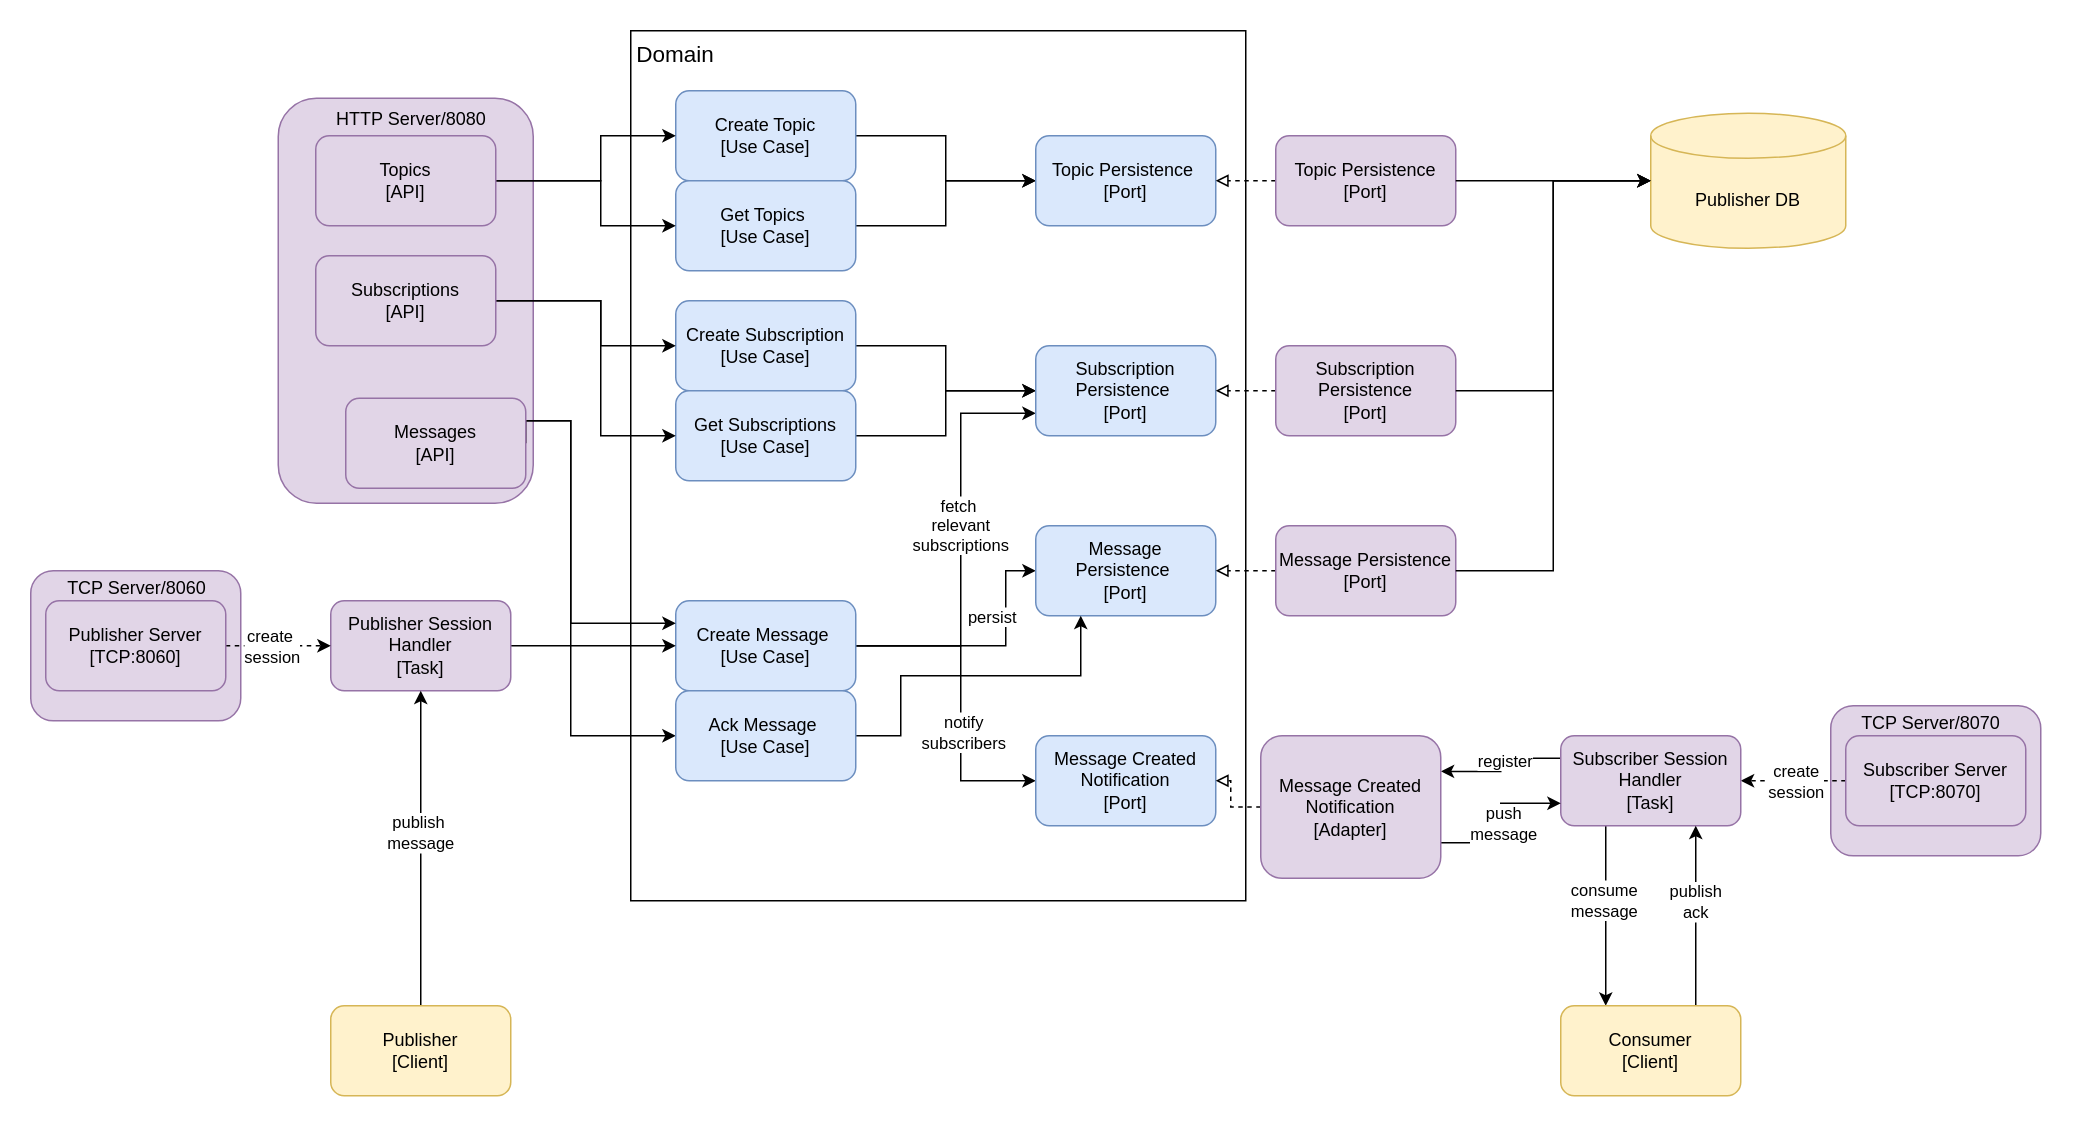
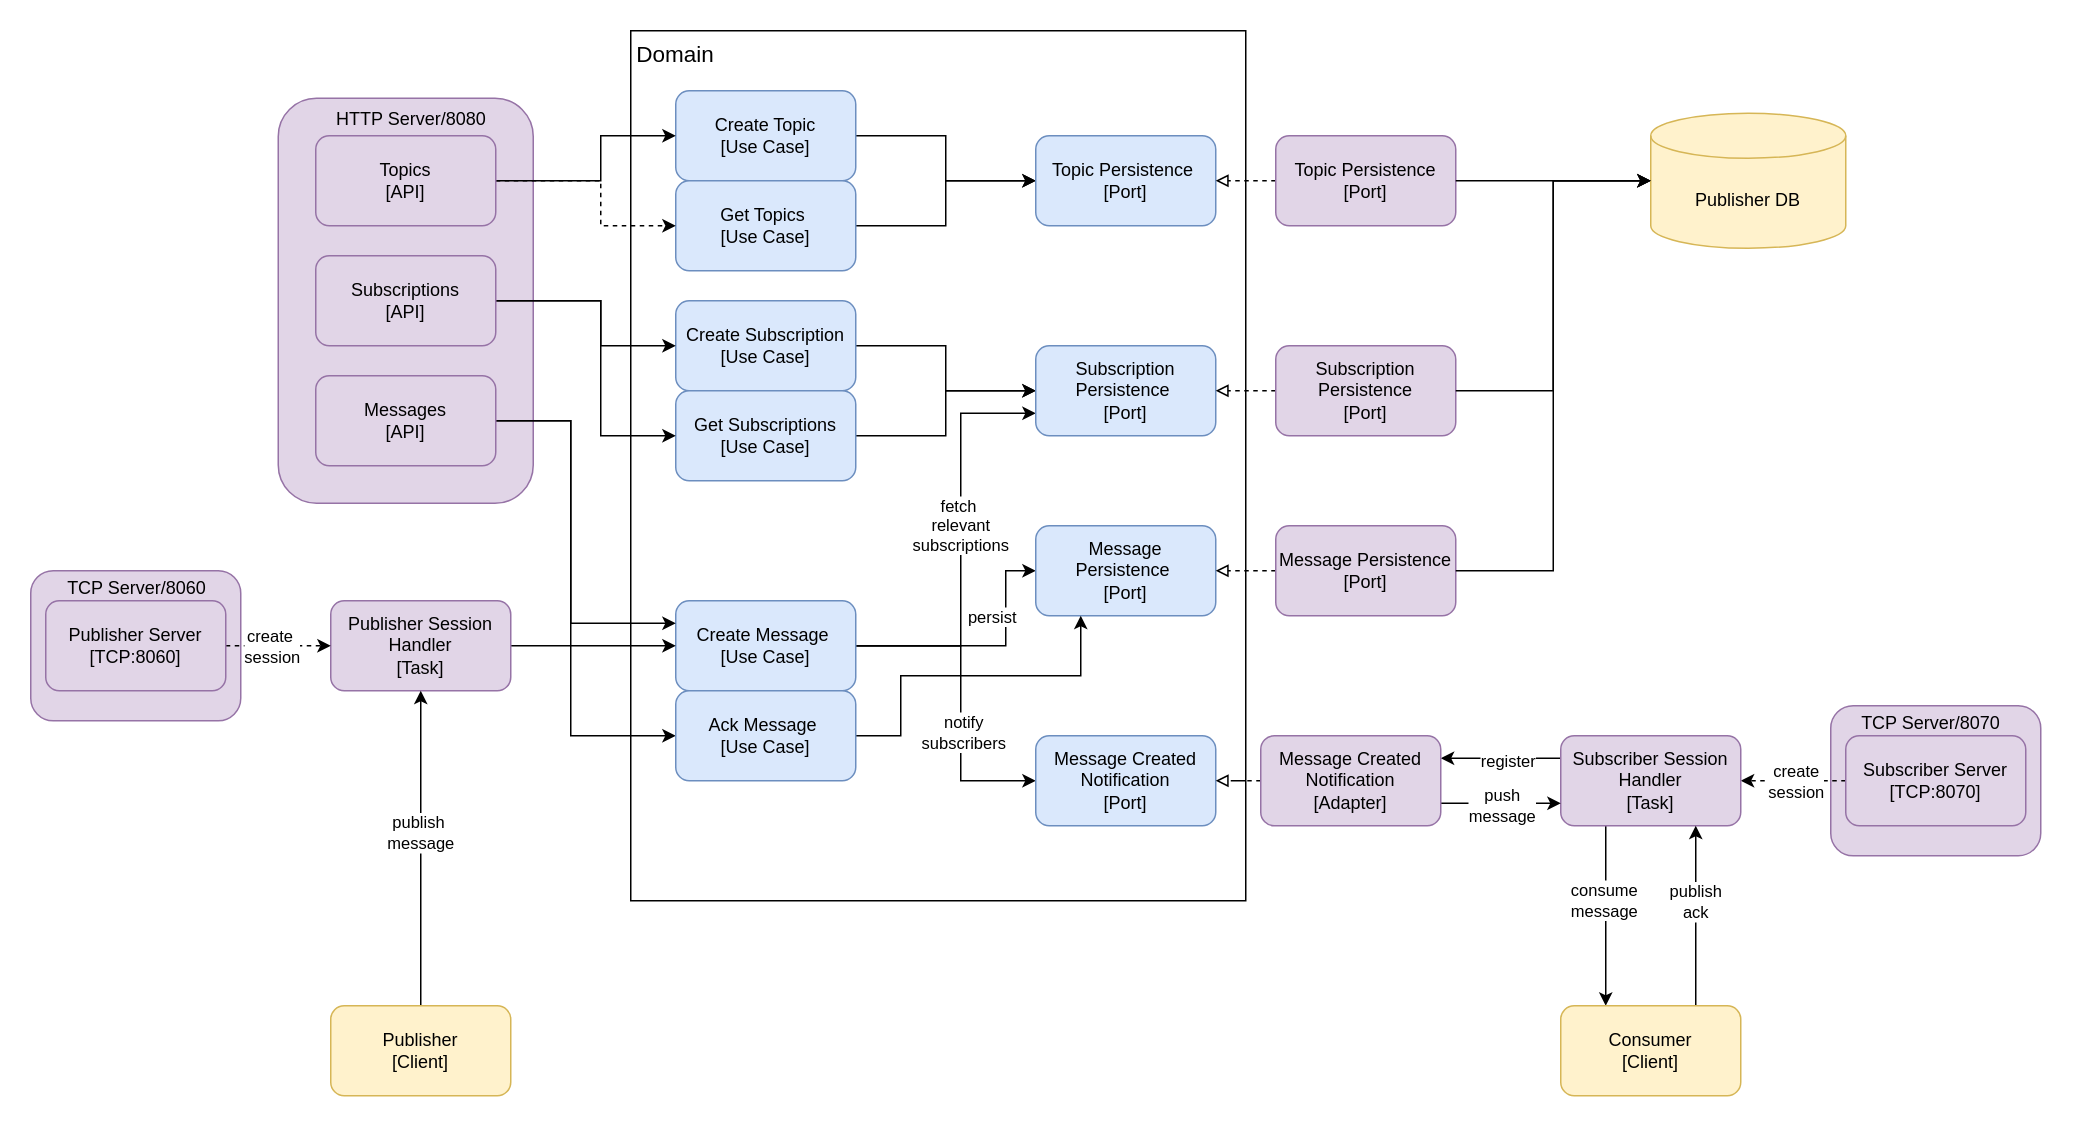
(611, 226) -> (611, 226)
(436, 443) -> (406, 421)
(1351, 807) -> (1351, 781)
